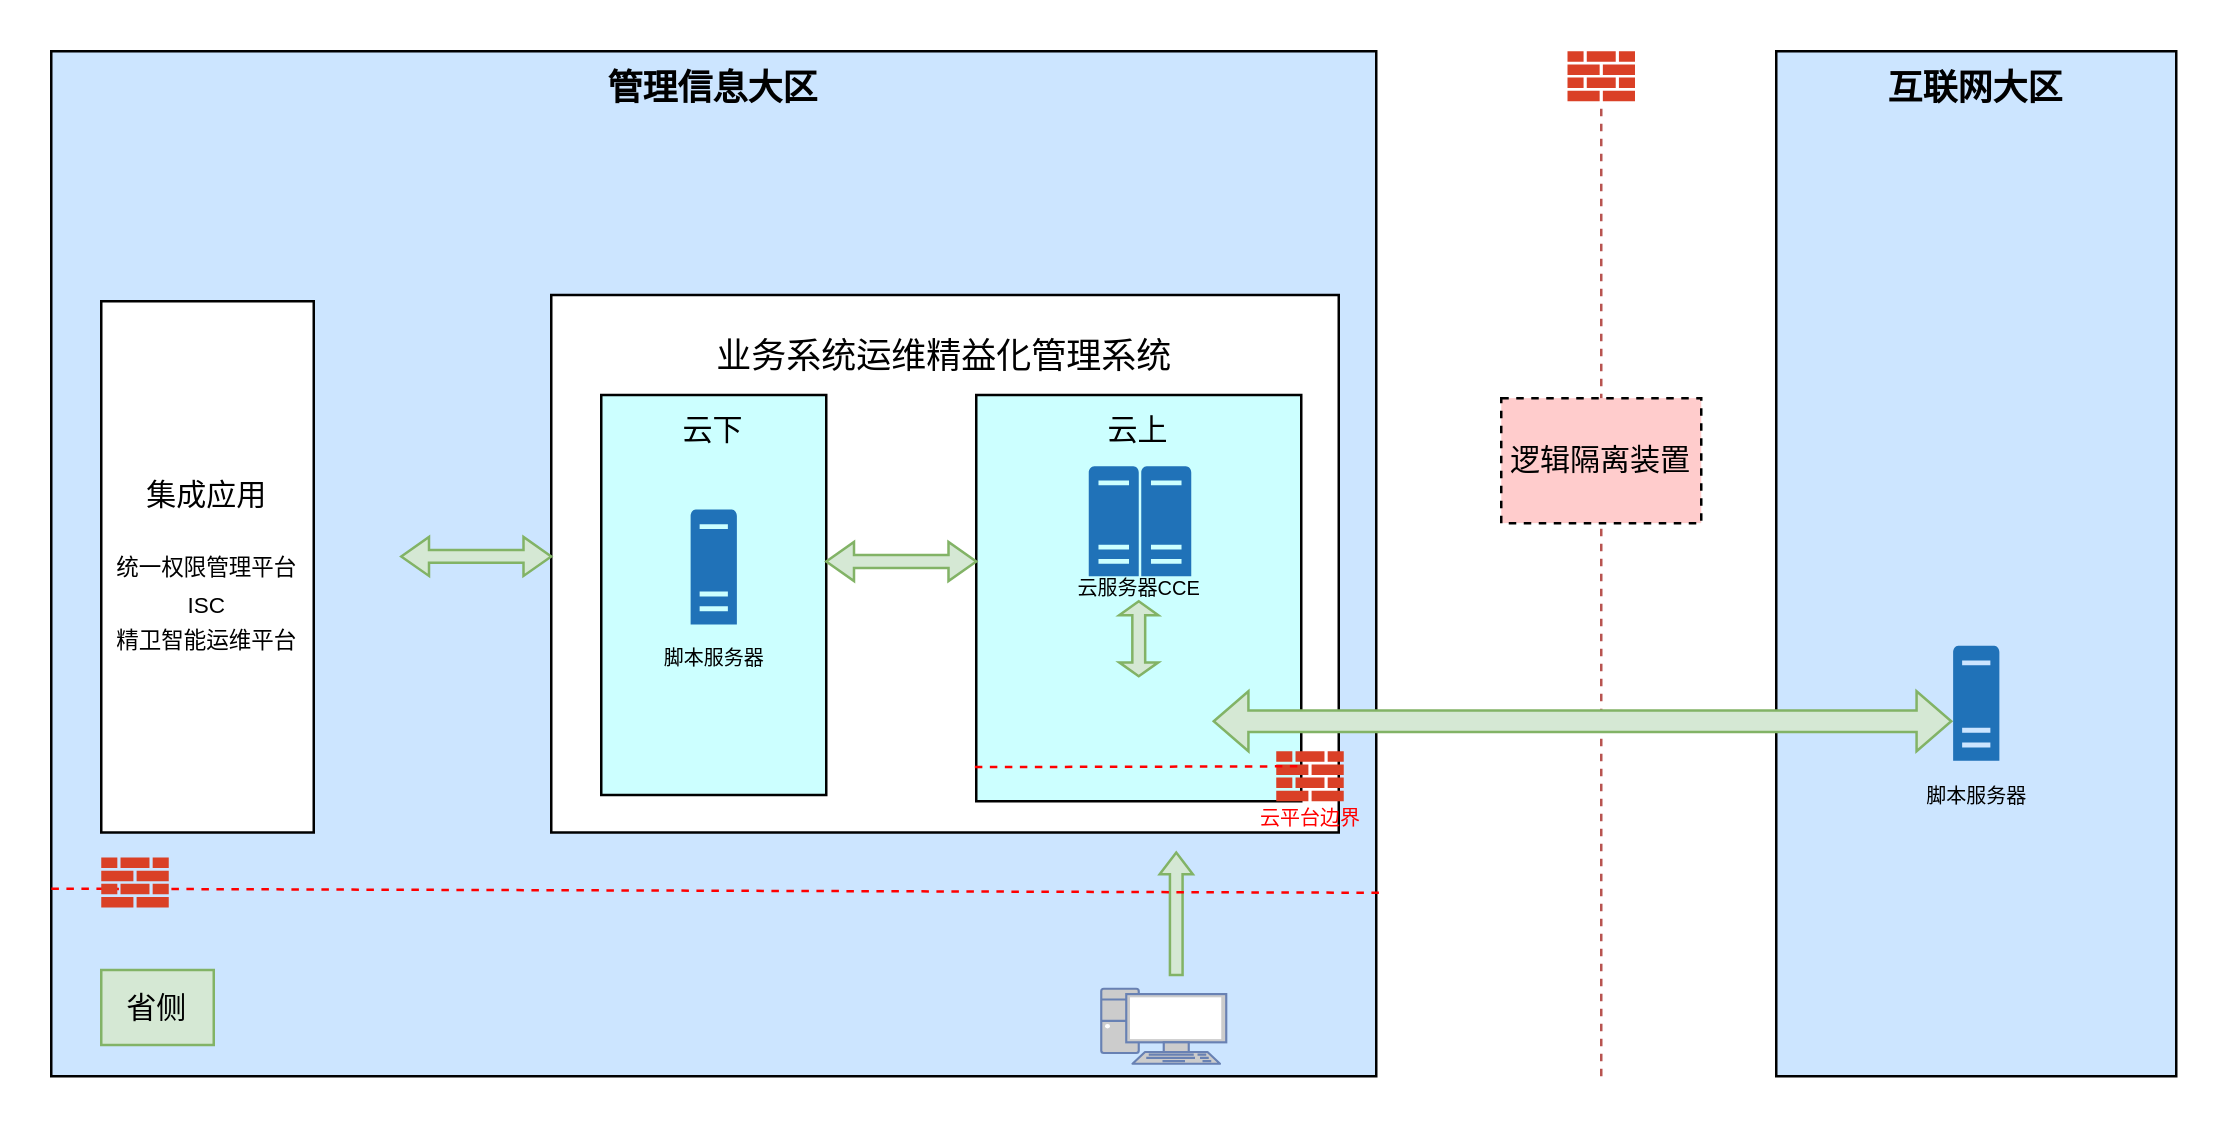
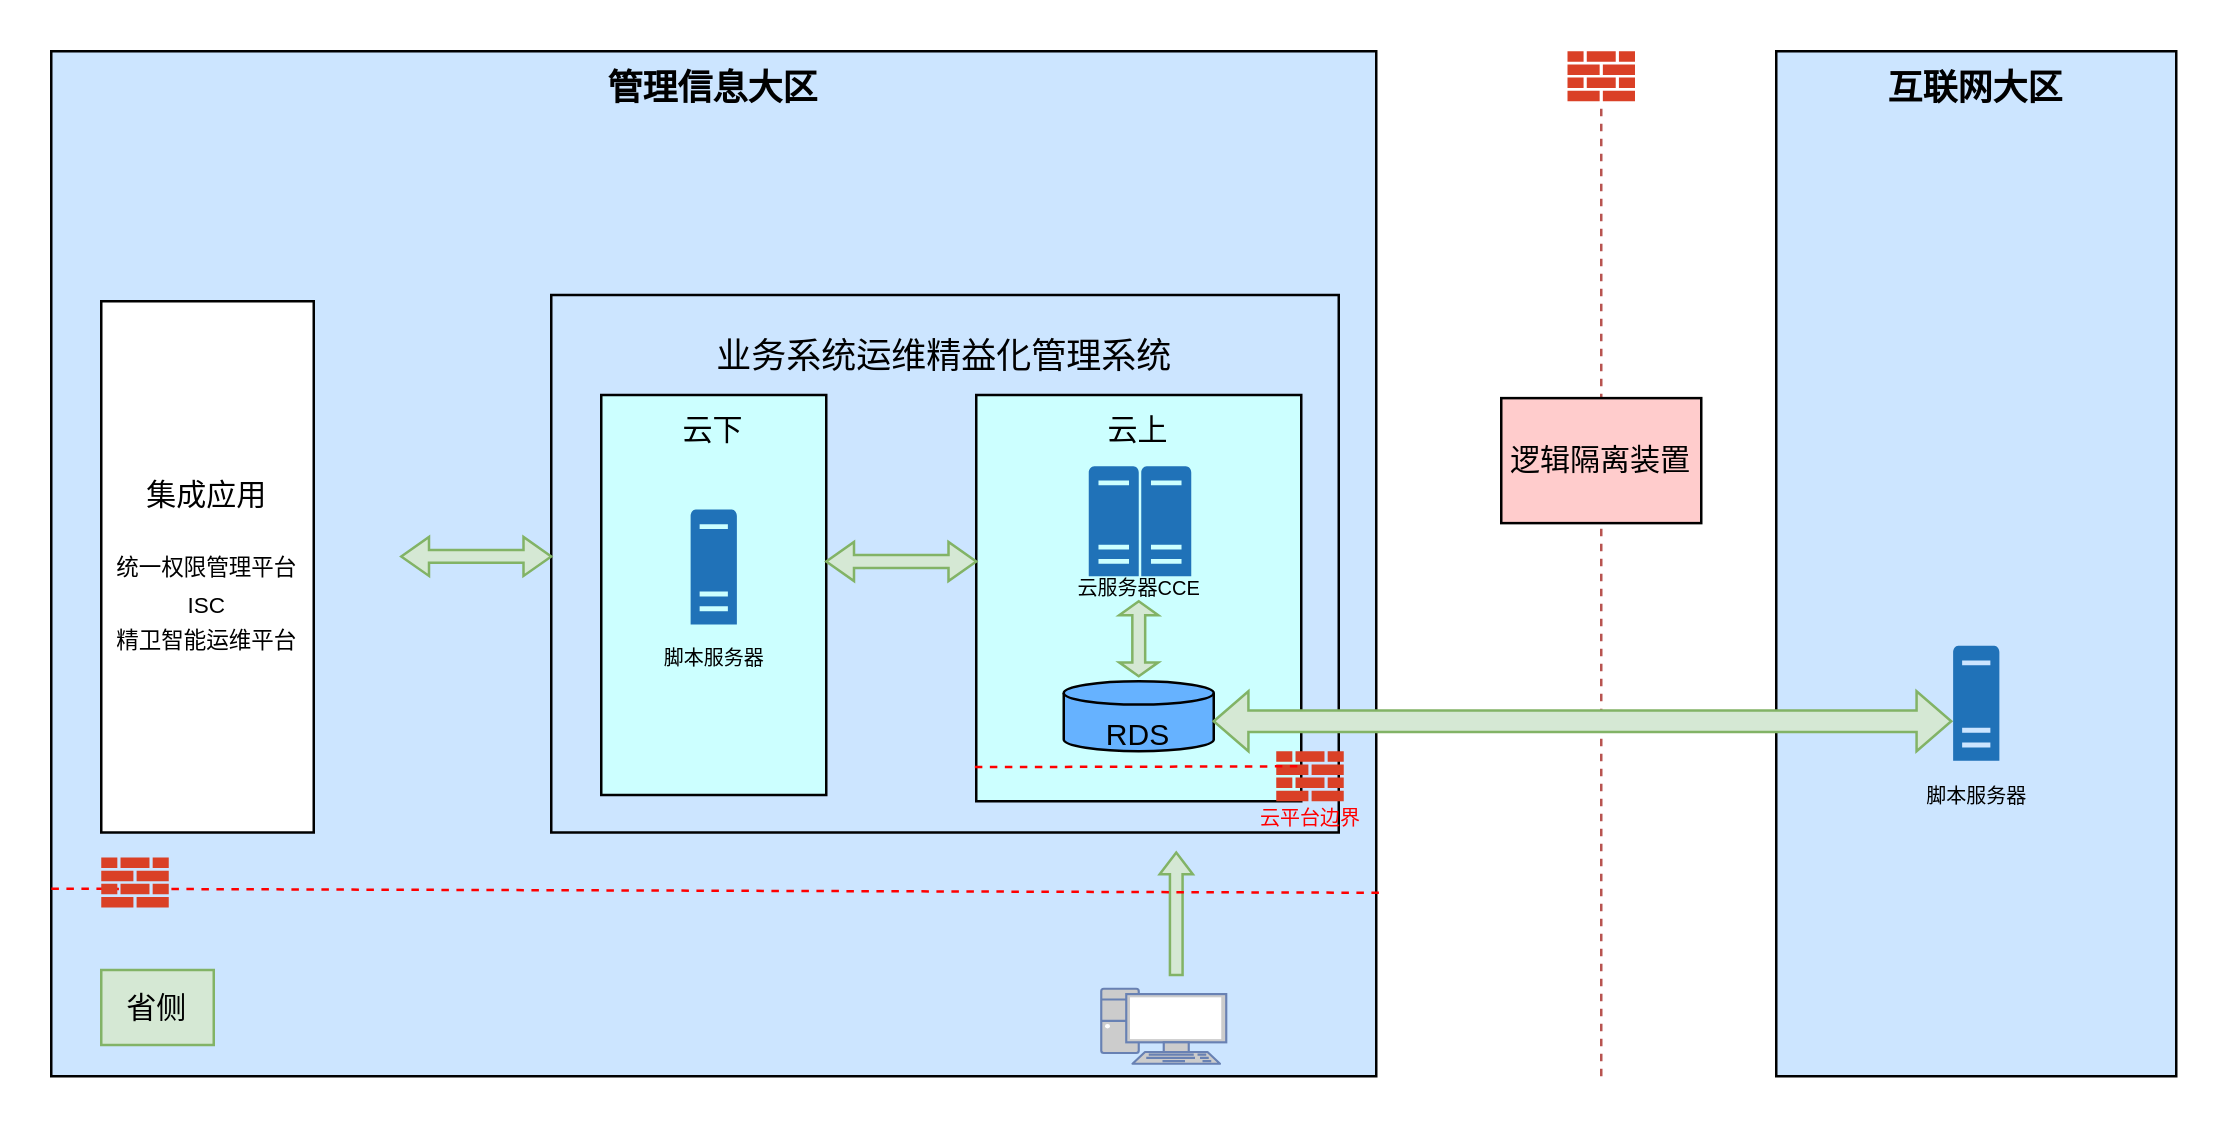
(945, 322) -> (945, 322)
(1601, 461) -> (1601, 461)
none -> (1139, 716)
